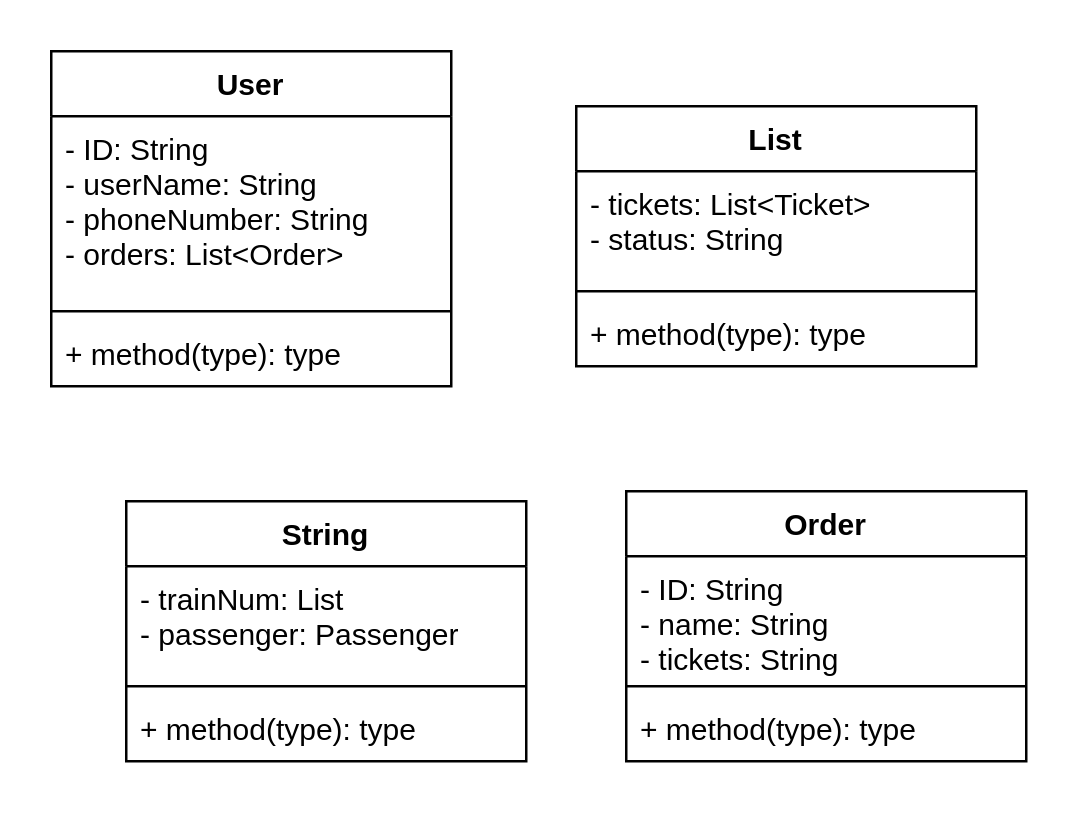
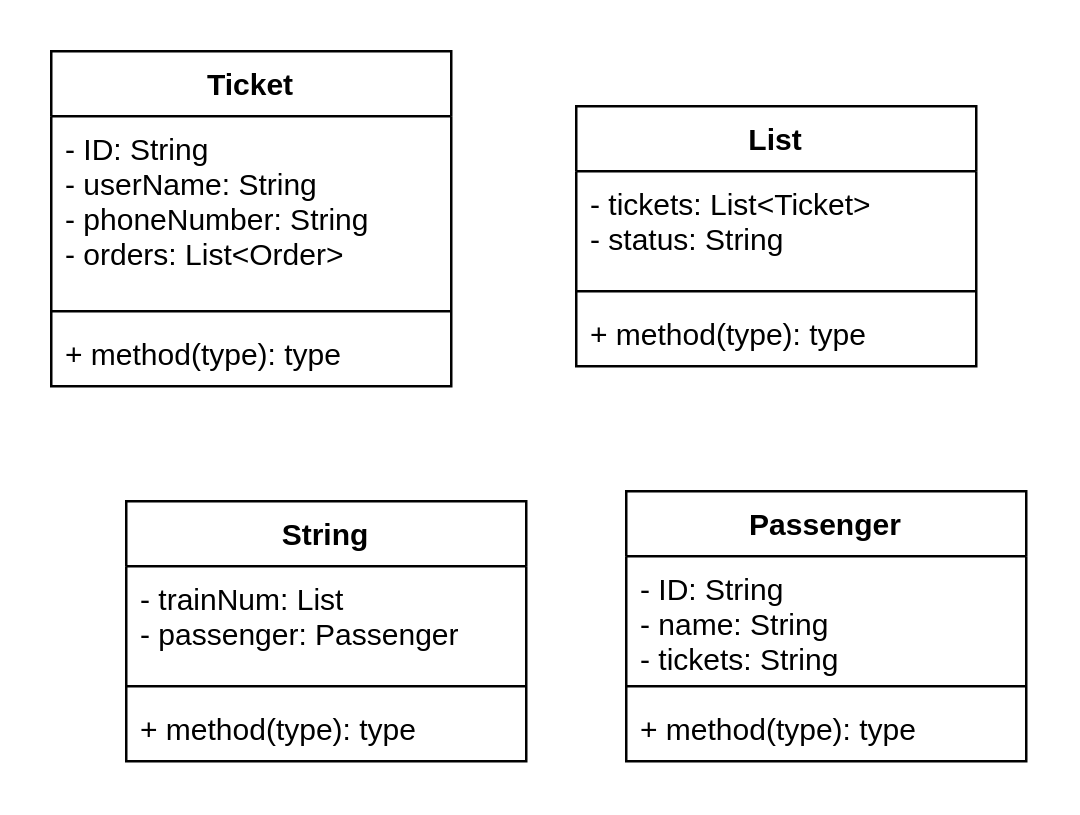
(250, 85) -> (250, 85)
(825, 525) -> (825, 525)
